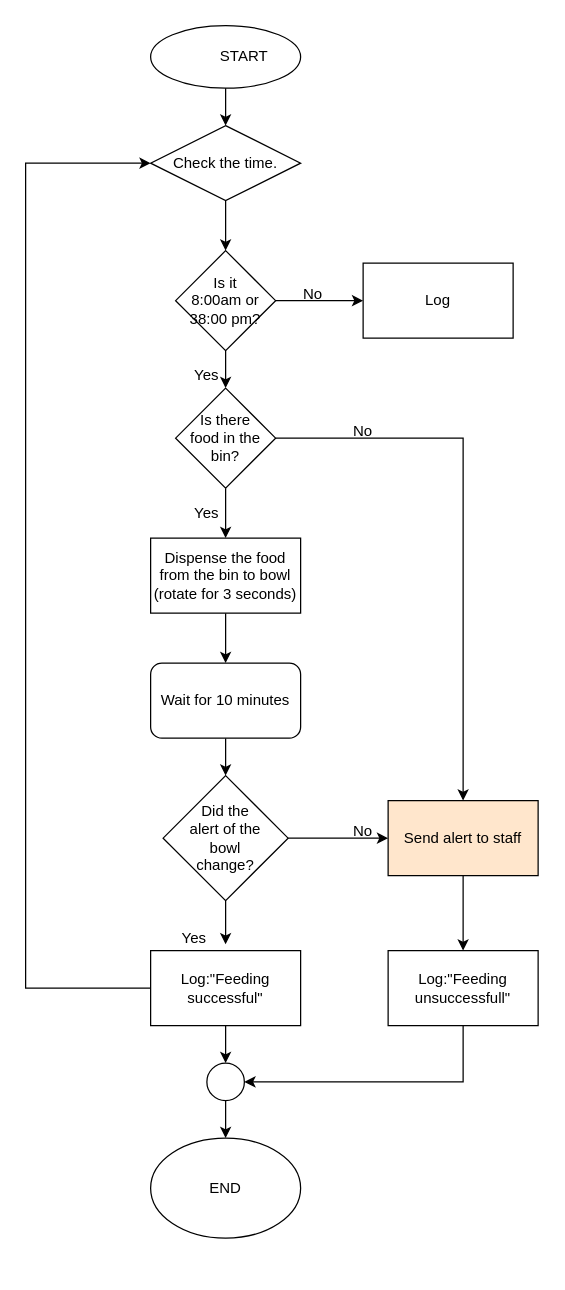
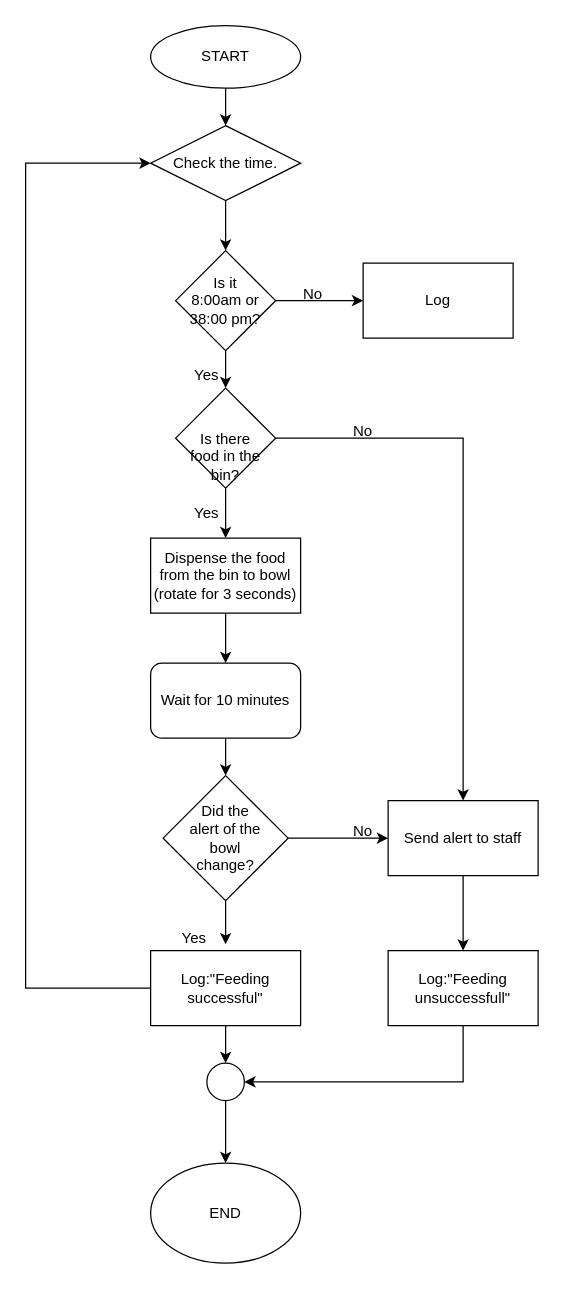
(244, 57) -> (226, 57)
(226, 438) -> (226, 457)
(463, 838) -> (463, 838)
(226, 1188) -> (226, 1213)
